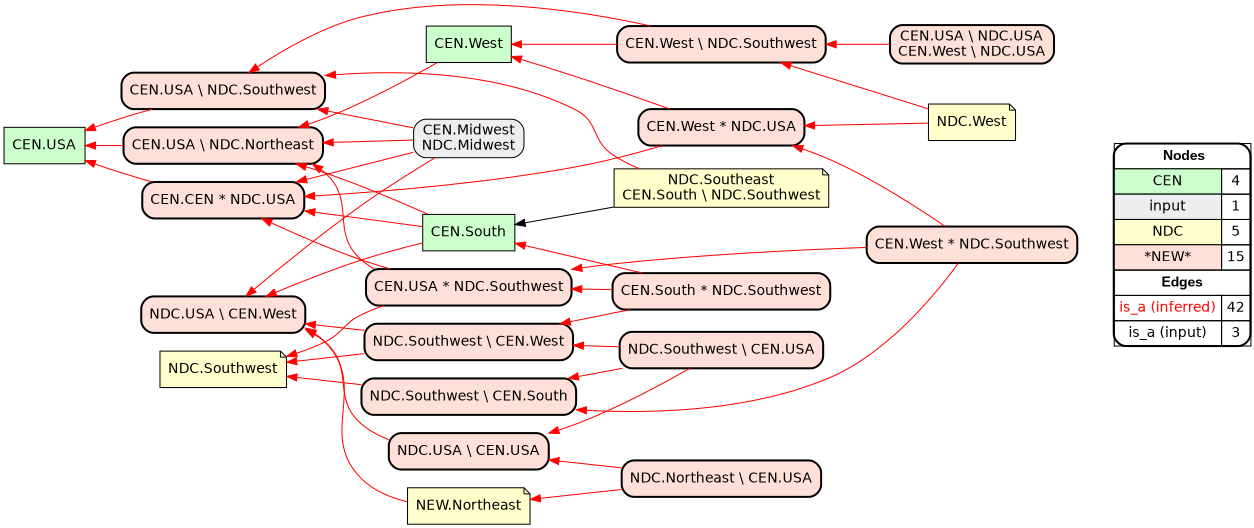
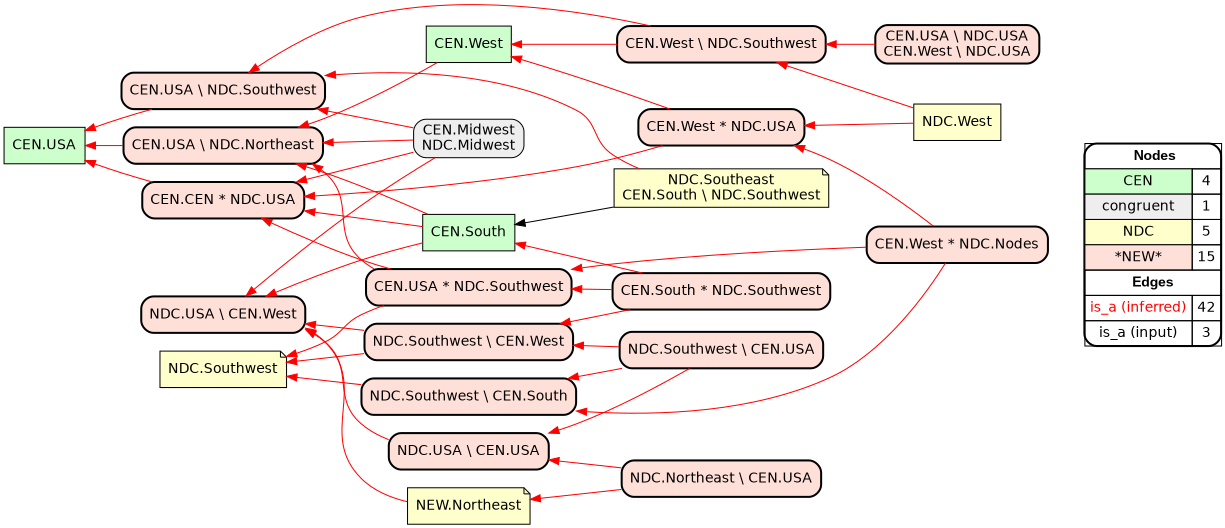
(972, 122) -> (957, 122)
(1168, 206) -> (1139, 206)
(972, 245) -> (957, 245)
